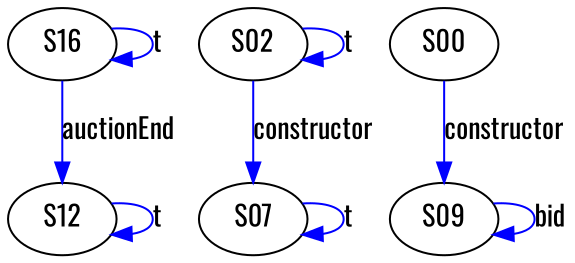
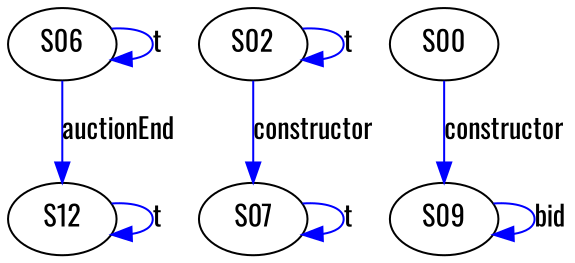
(62, 44) -> (62, 44)
